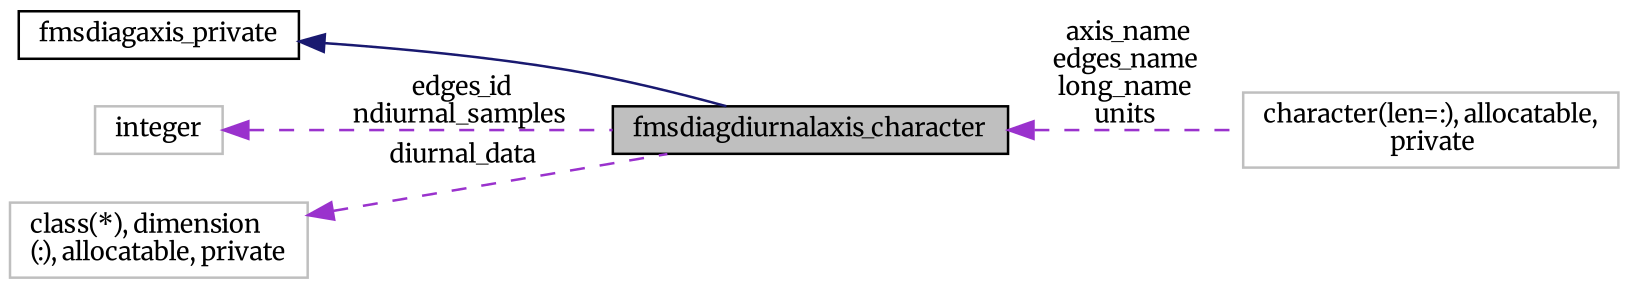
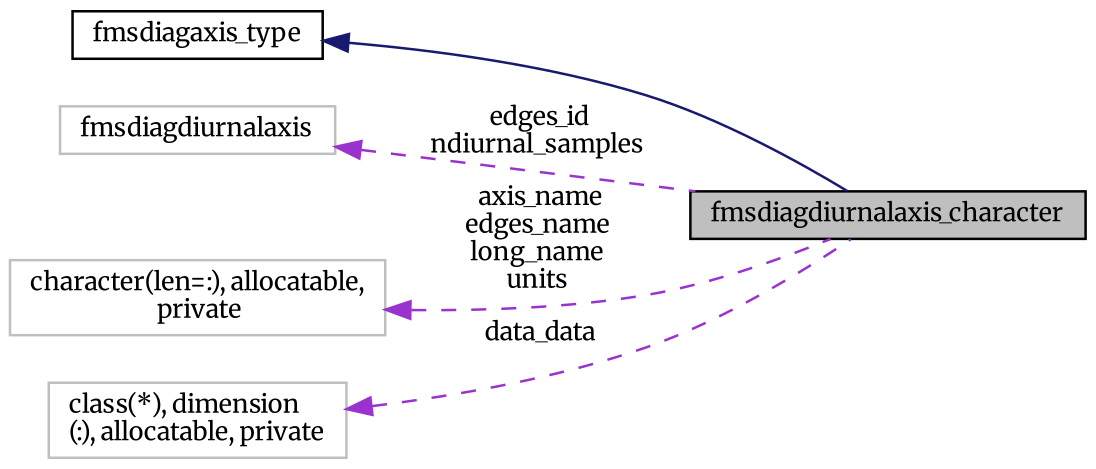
(159, 35) -> (198, 35)
(159, 130) -> (198, 130)
(1139, 130) -> (625, 298)
(460, 156) -> (538, 334)
